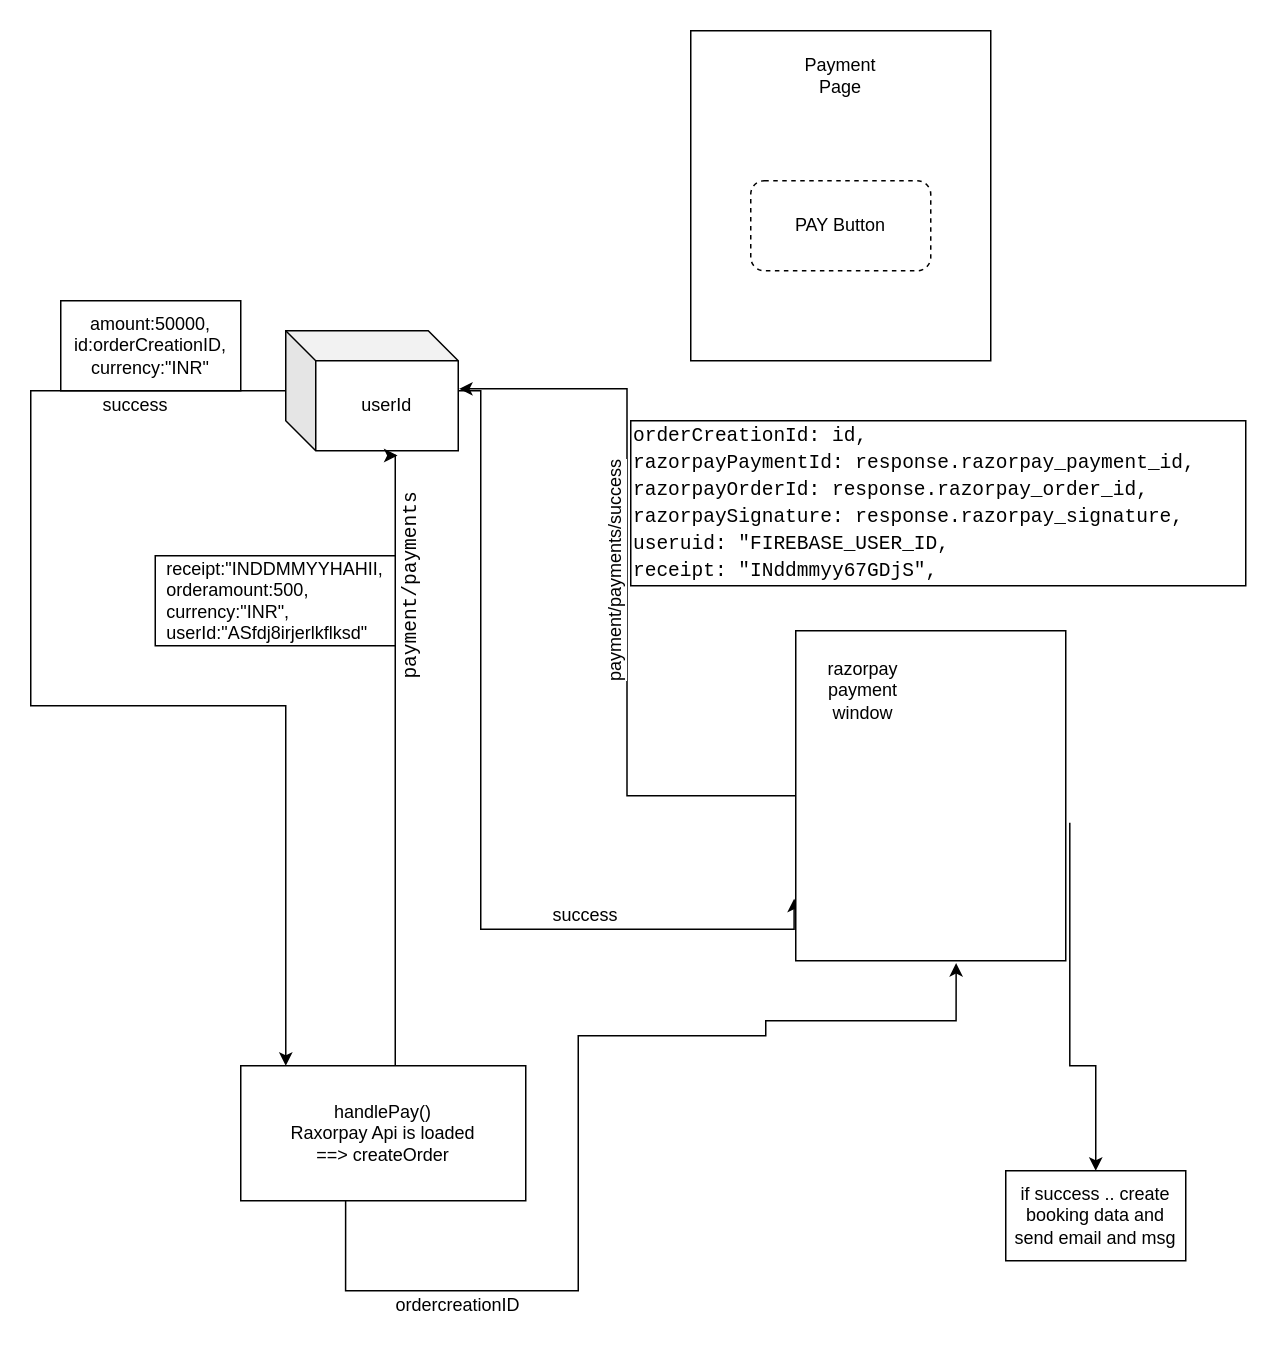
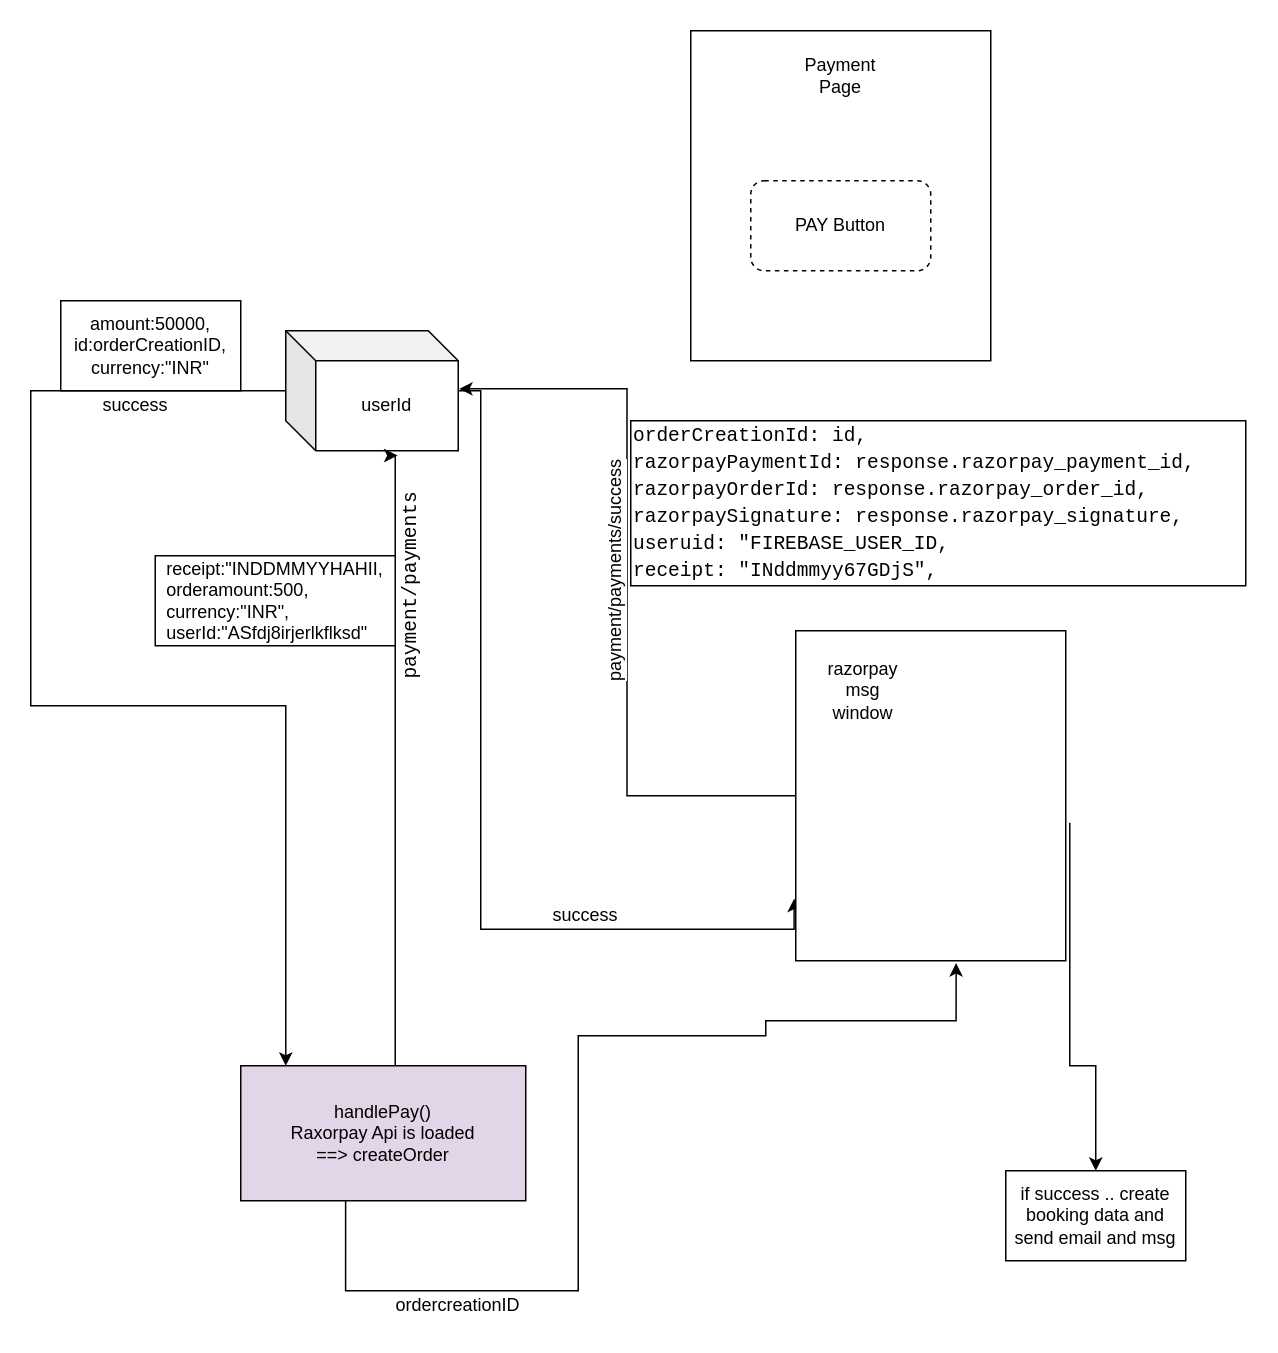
(863, 691) -> (863, 691)
(383, 1133) -> (383, 1133)
